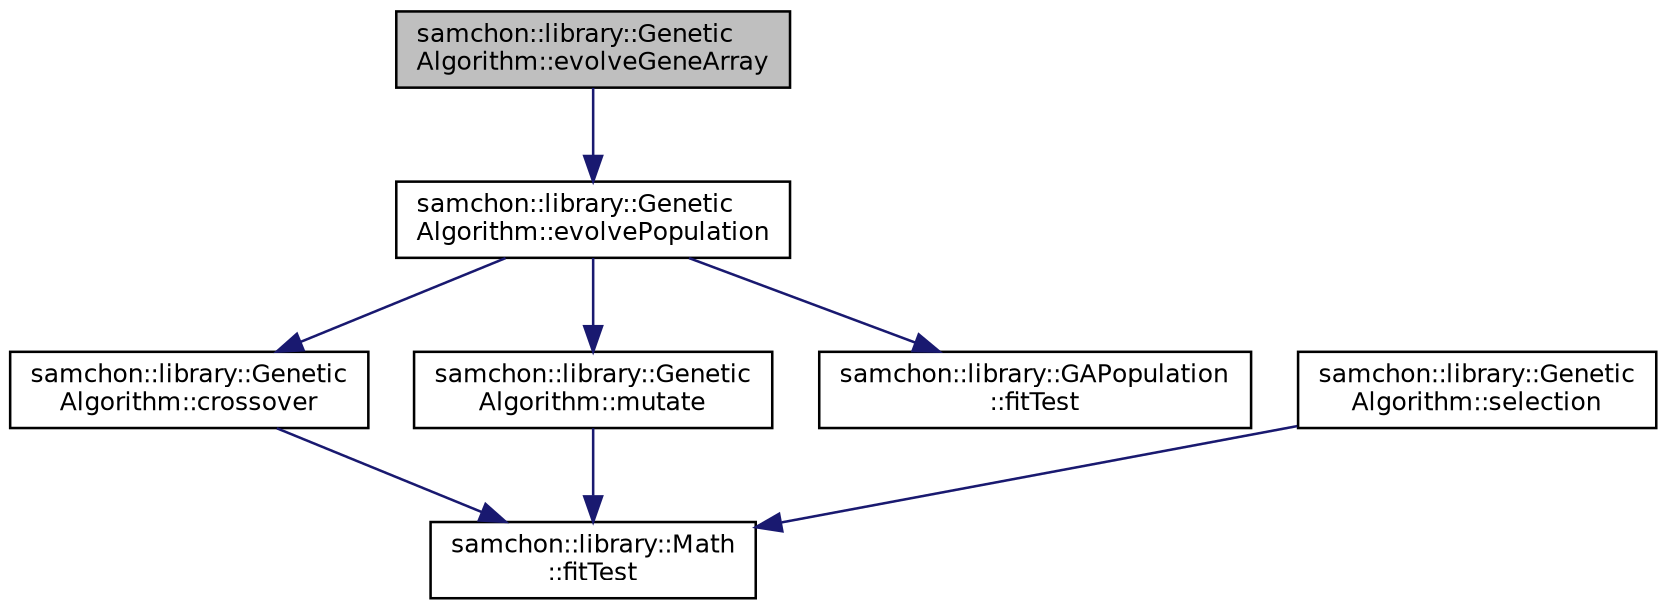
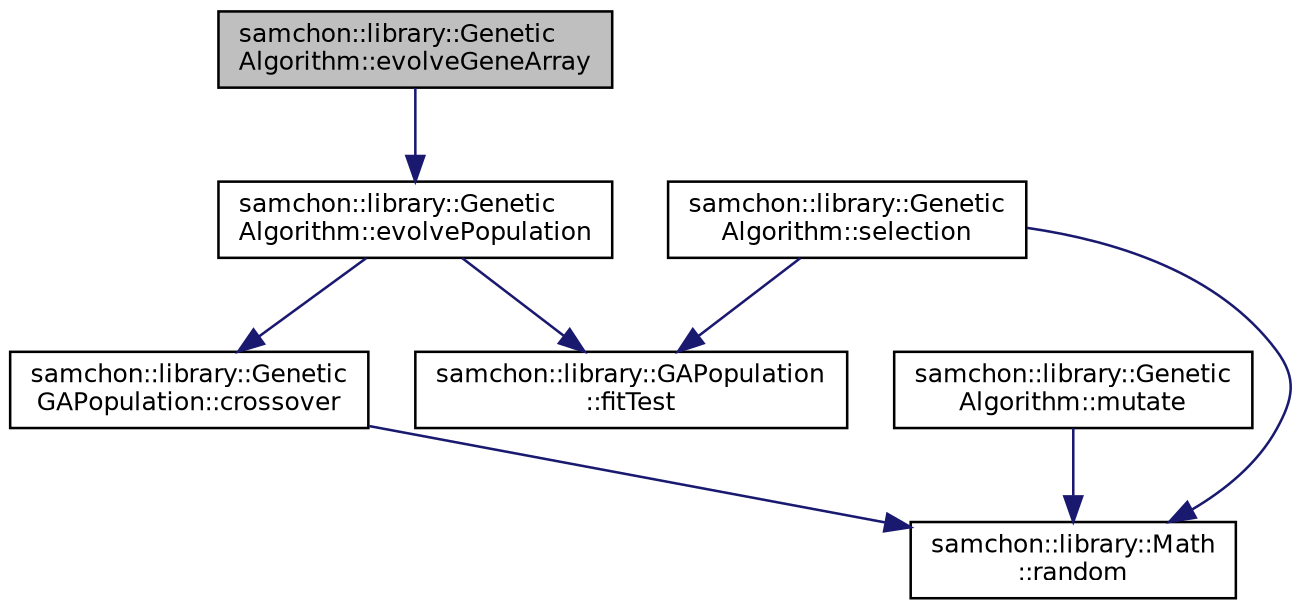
(593, 292) -> none
none -> (750, 297)
(189, 390) -> (189, 390)
(593, 560) -> (1073, 560)
